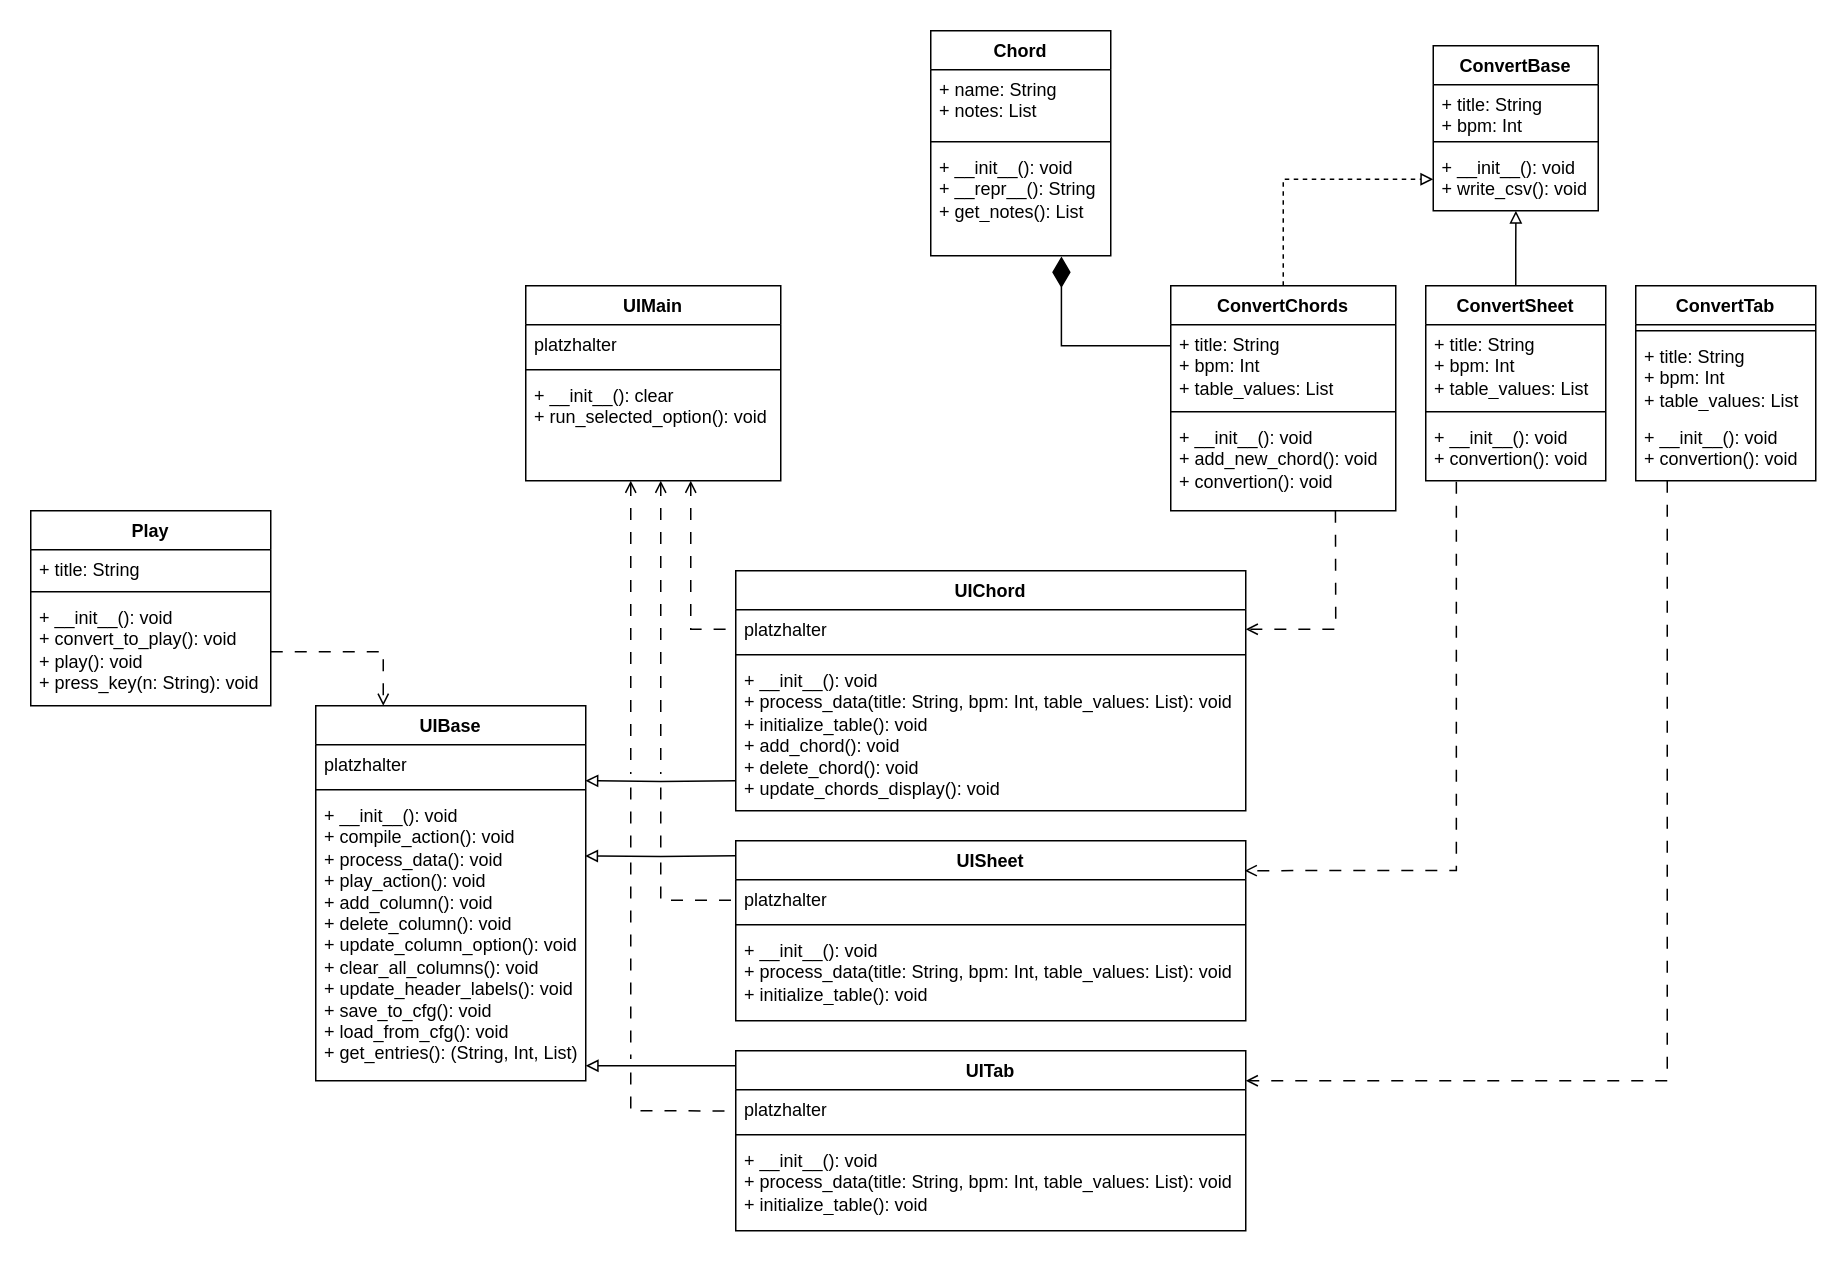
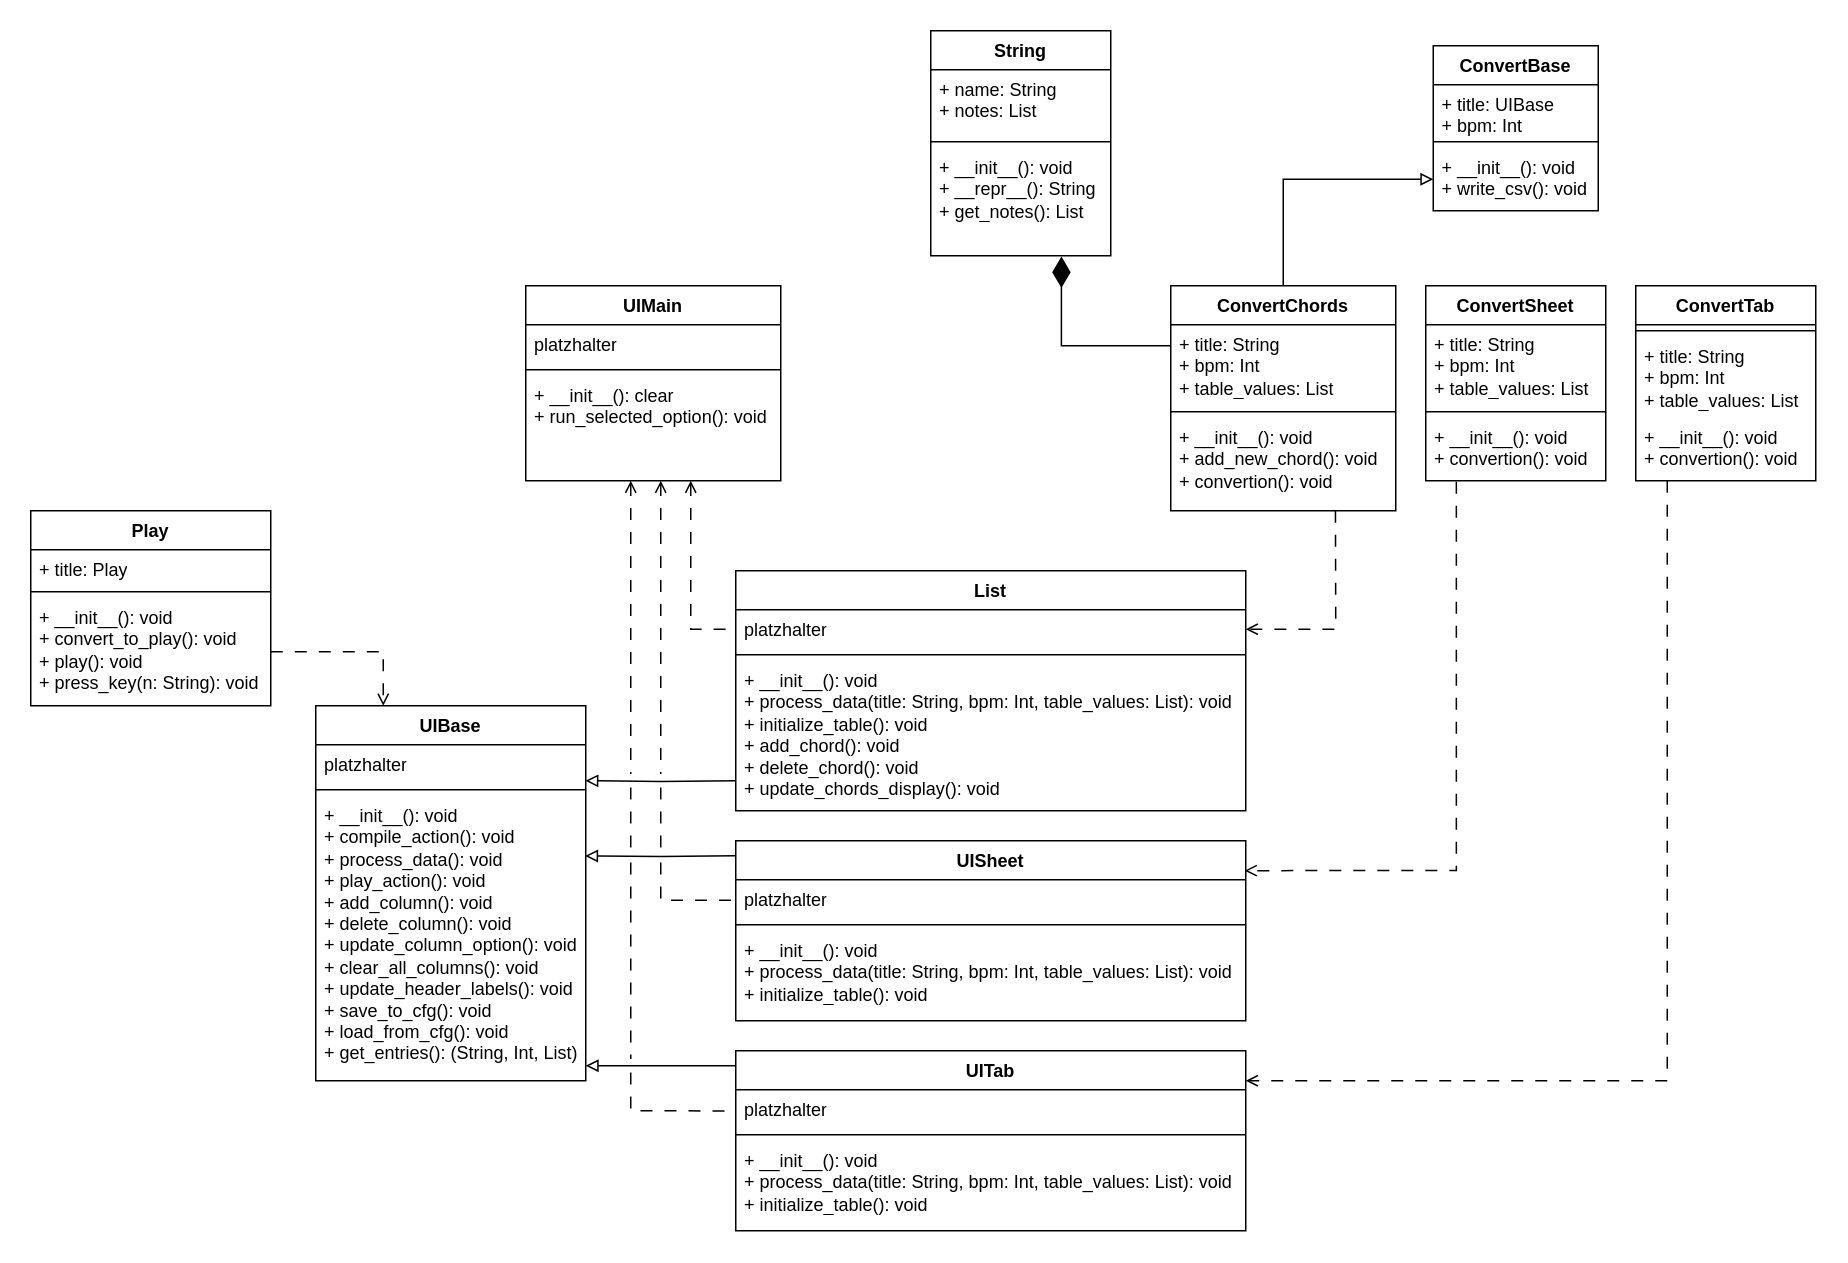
(1021, 52) -> (1021, 52)
(1504, 117) -> (1506, 117)
(1300, 179) -> (1300, 179)
(1516, 254) -> none
(101, 571) -> (91, 571)
(991, 592) -> (991, 592)
